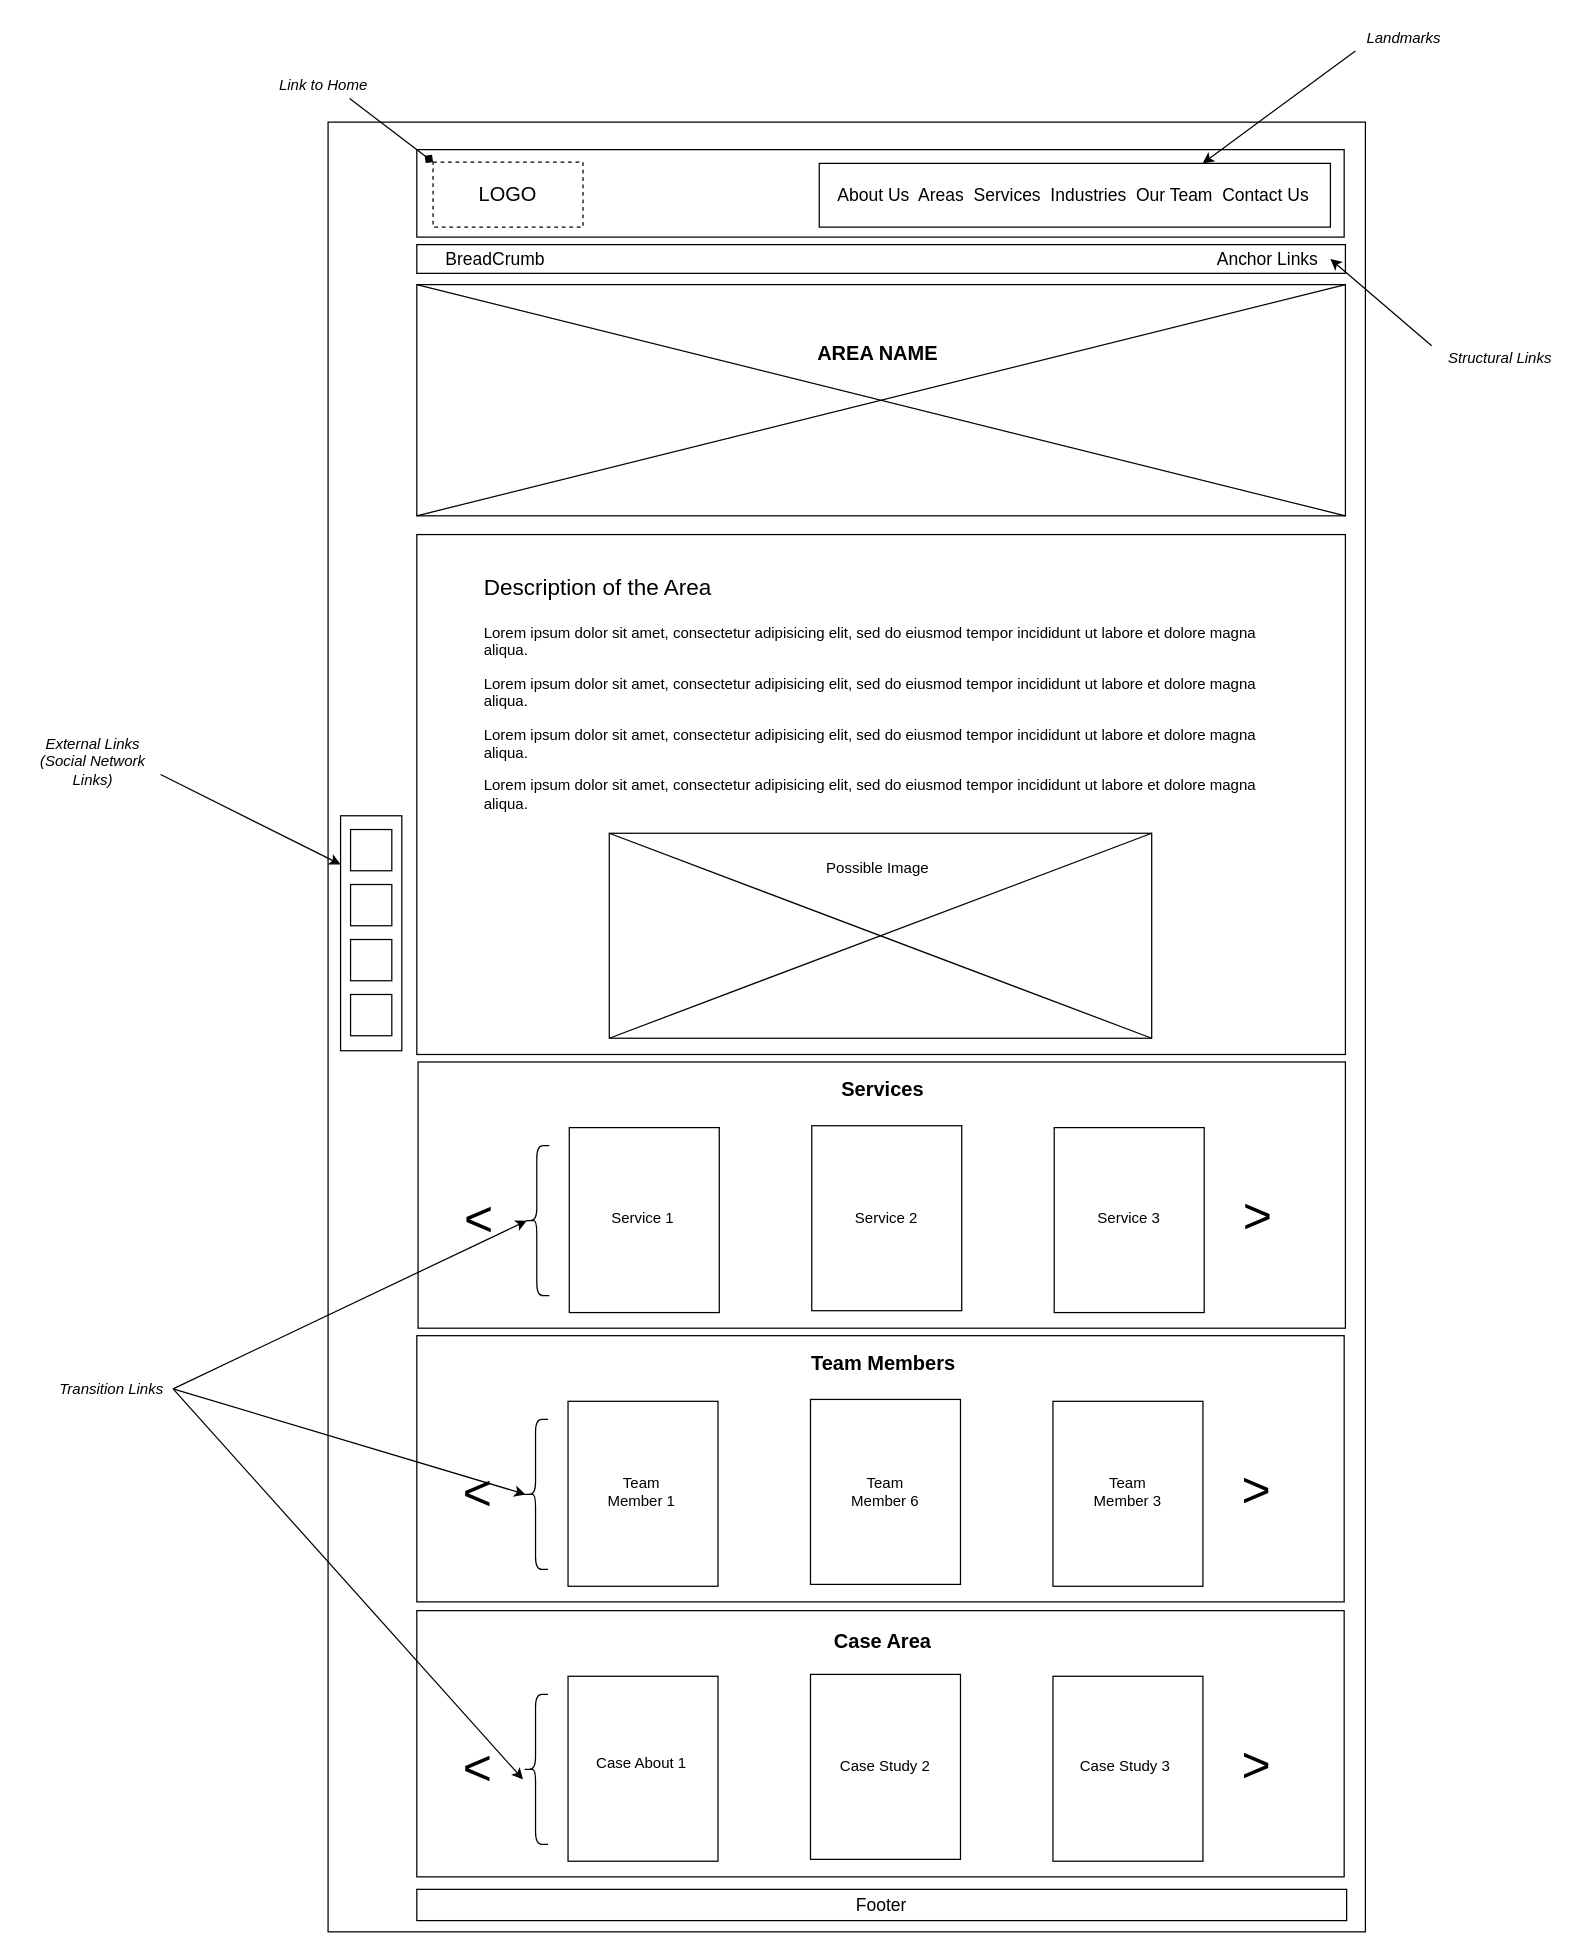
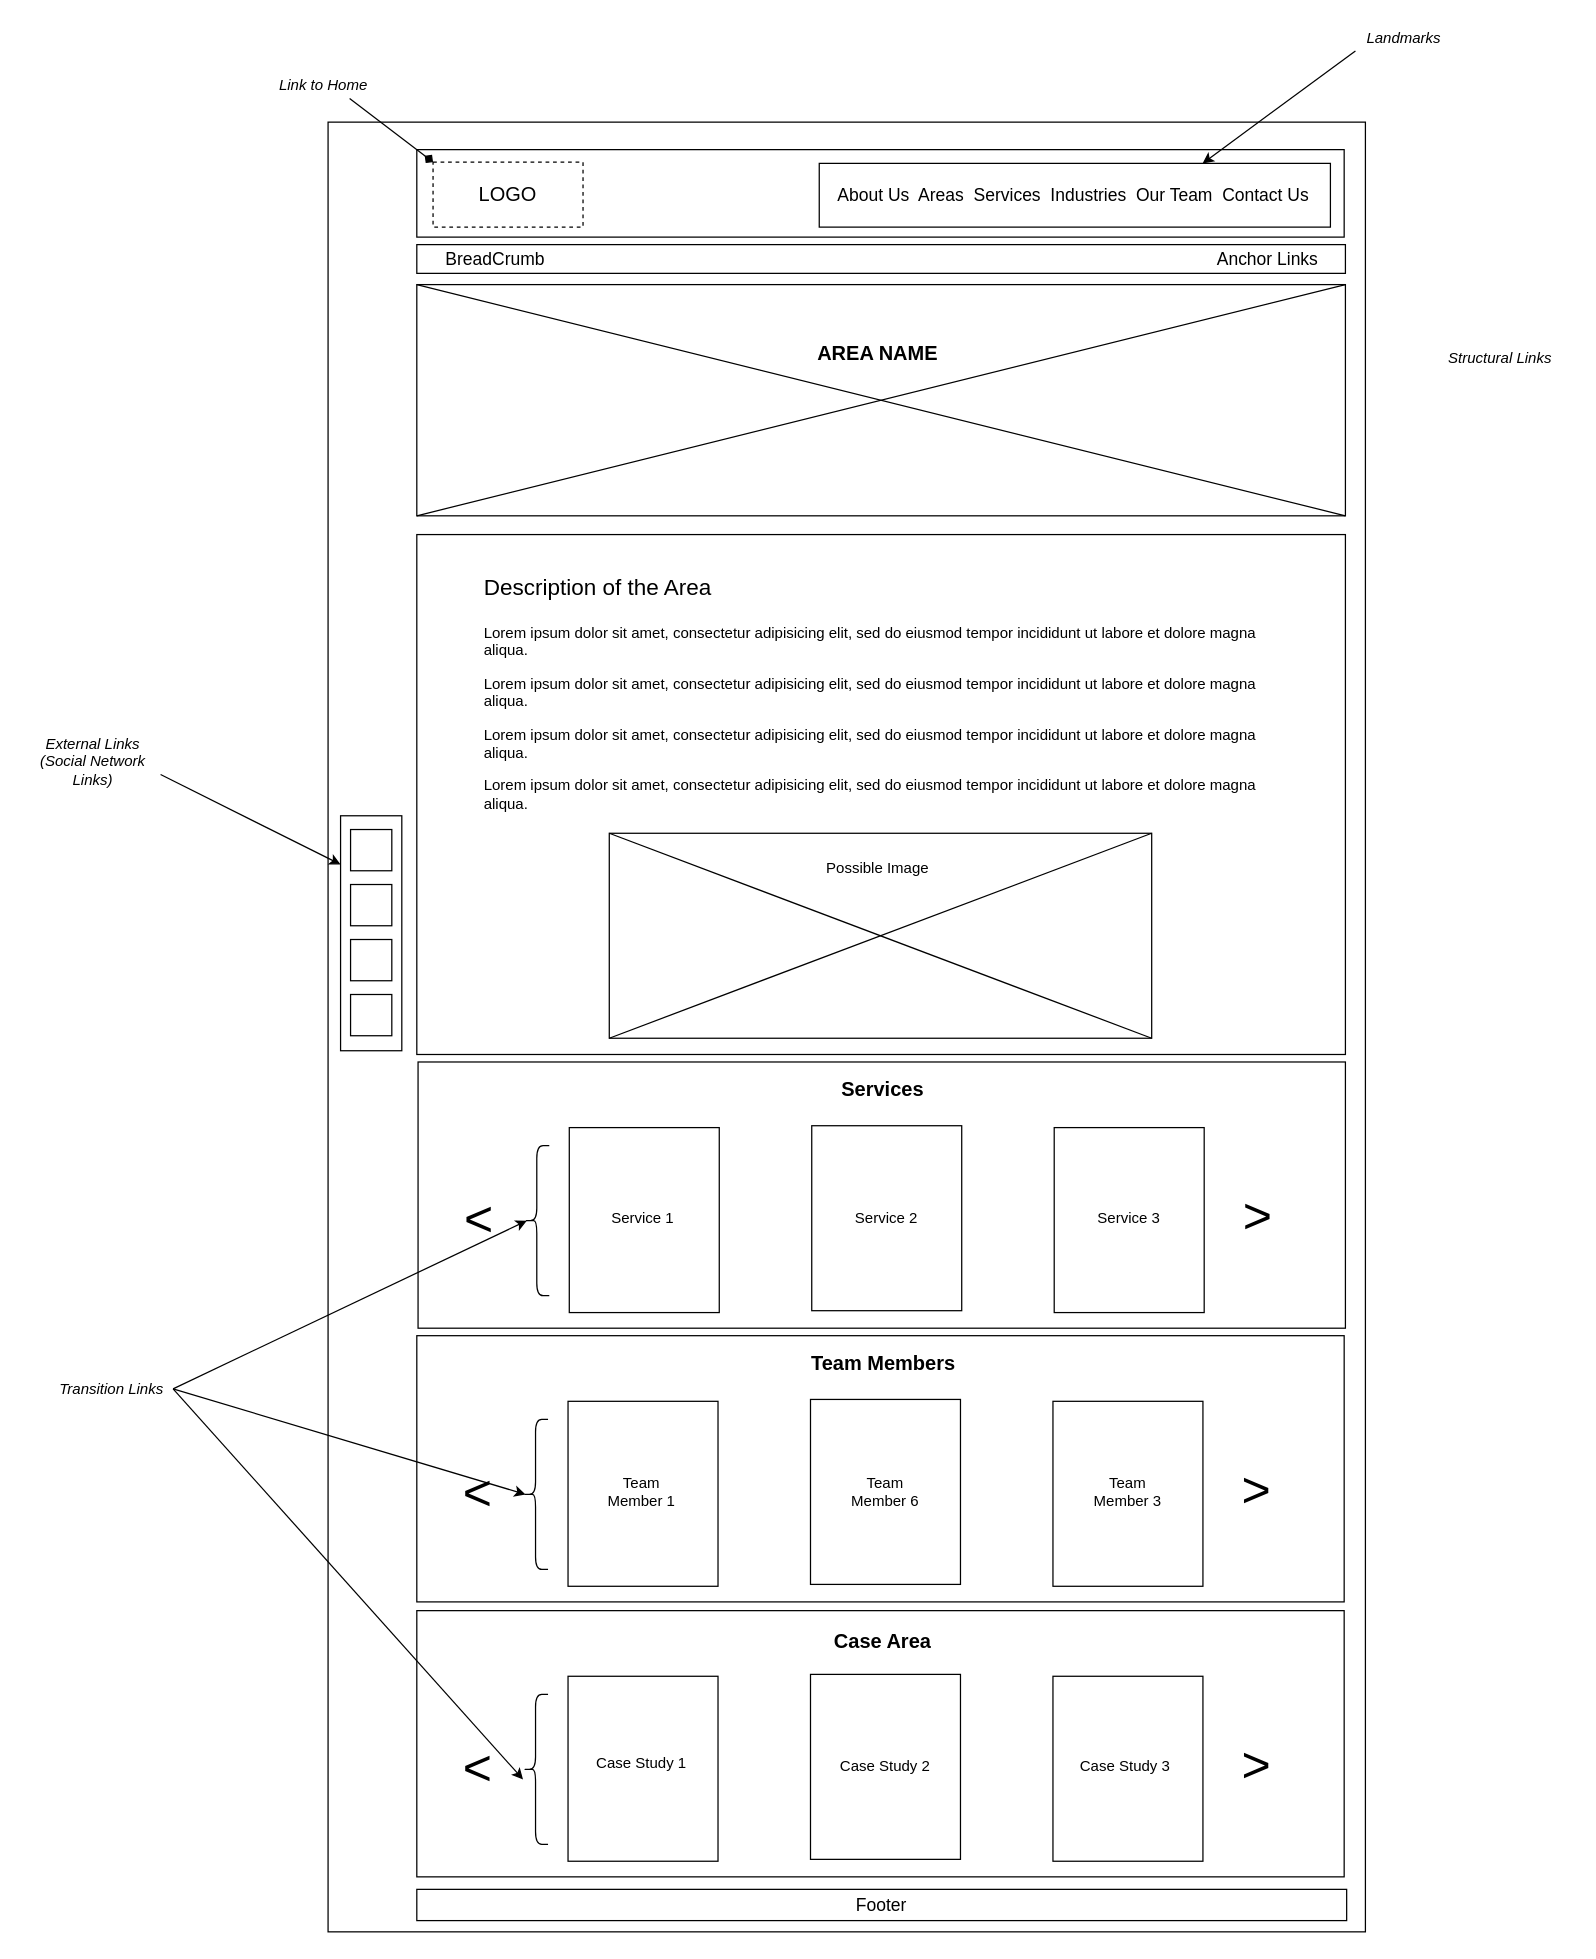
(1385, 305) -> none
(642, 1763) -> (642, 1763)
